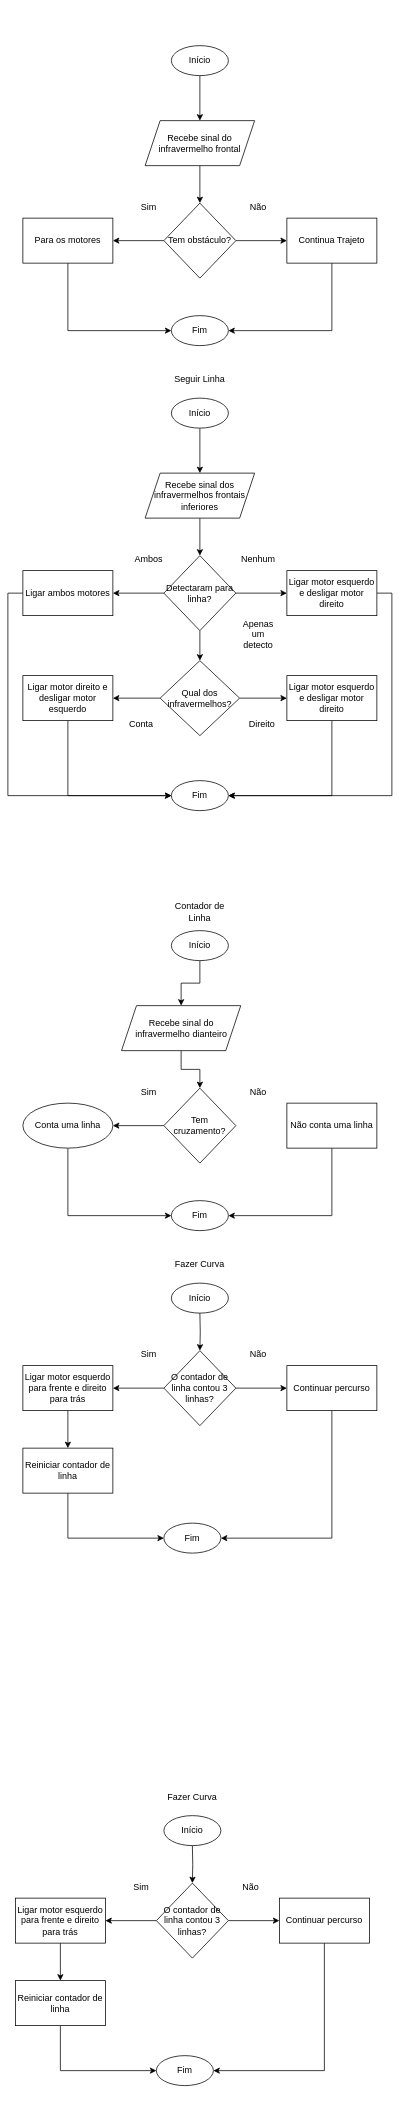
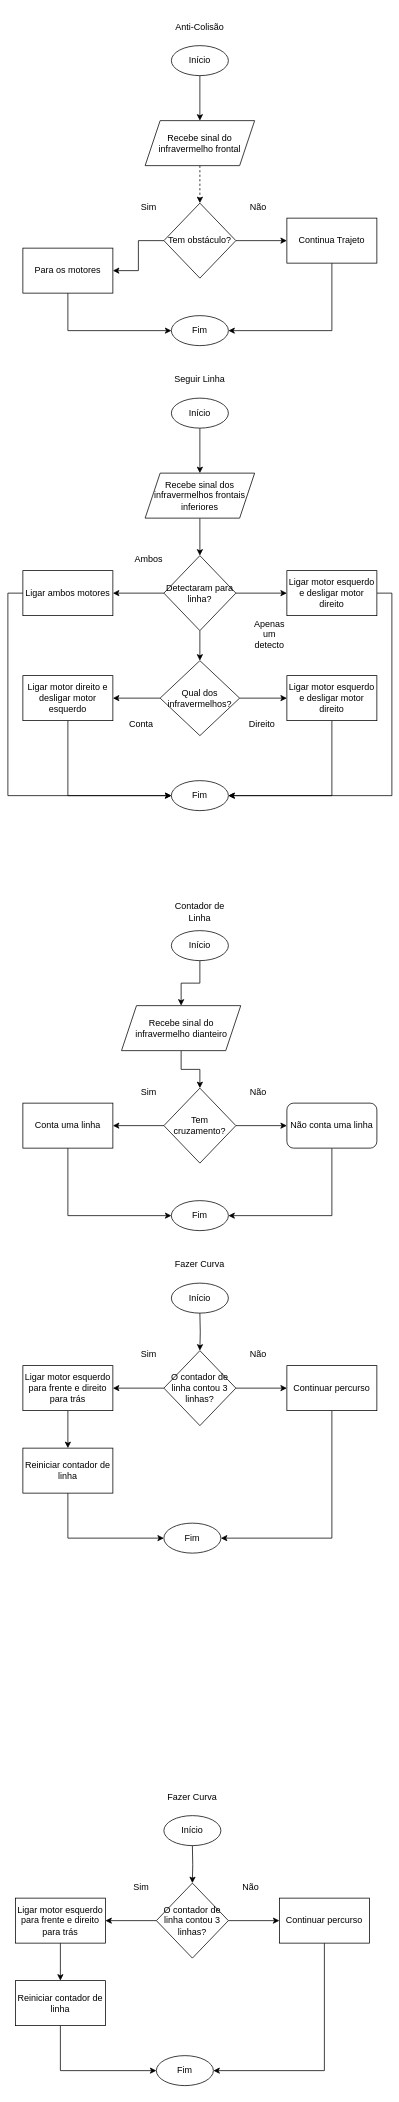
none -> (200, 27)
(200, 182) -> (200, 182)
(68, 240) -> (68, 270)
(258, 559) -> none
(258, 634) -> (270, 634)
(68, 1125) -> (68, 1125)
none -> (259, 1125)
(332, 1125) -> (332, 1125)
